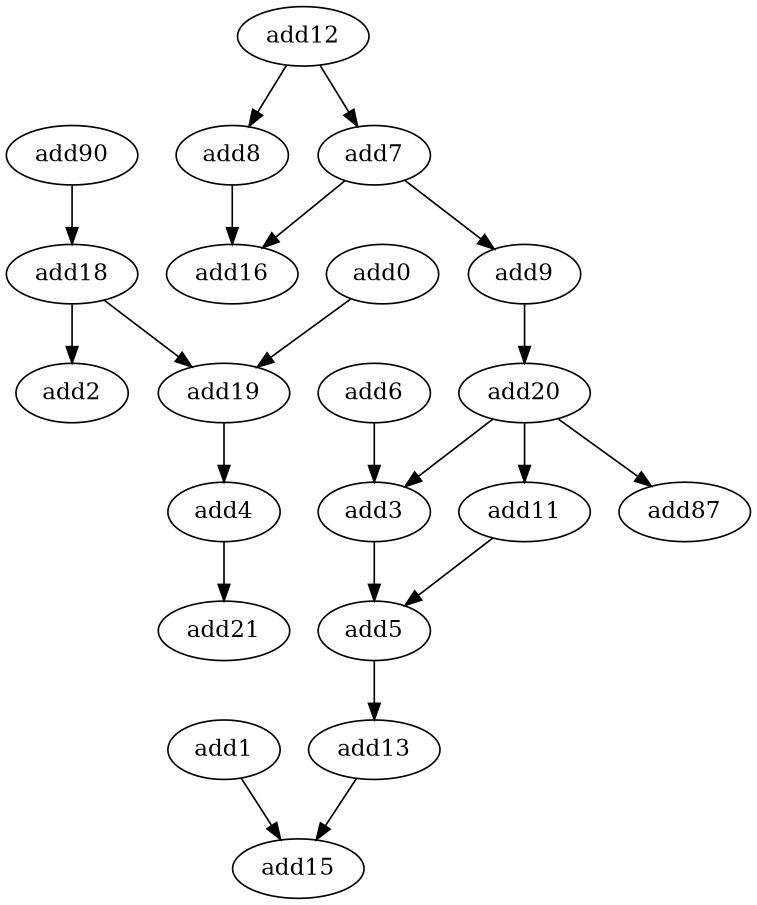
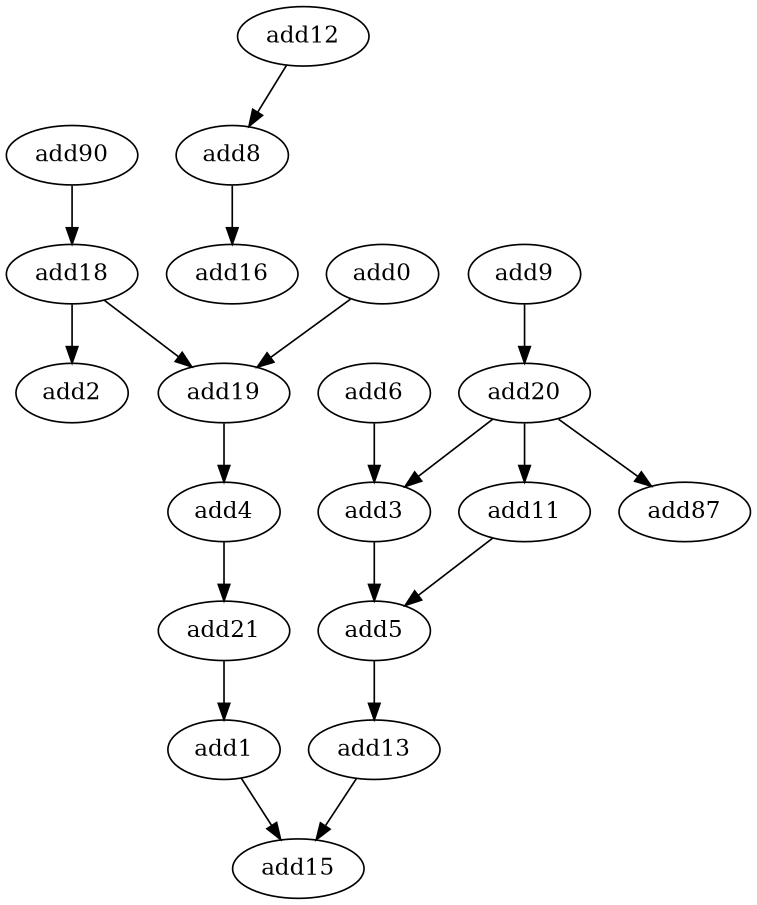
(374, 155) -> none
none -> (224, 682)
